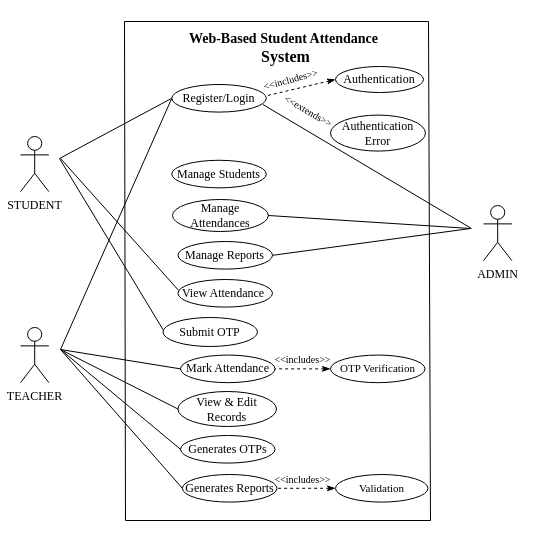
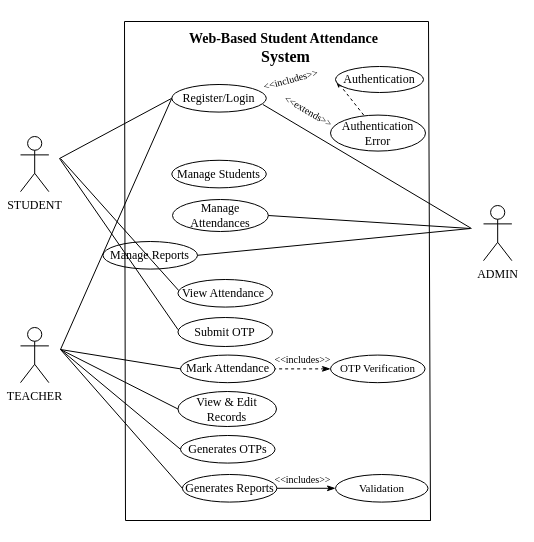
(298, 88) -> (351, 99)
(225, 255) -> (150, 255)
(210, 332) -> (225, 332)
(302, 488) -> (302, 488)
